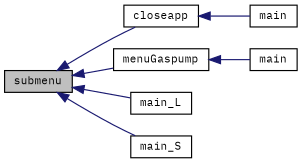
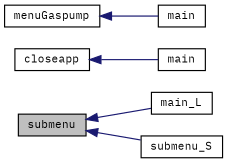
(101, 45) -> none
(98, 71) -> none
(161, 147) -> (182, 147)
